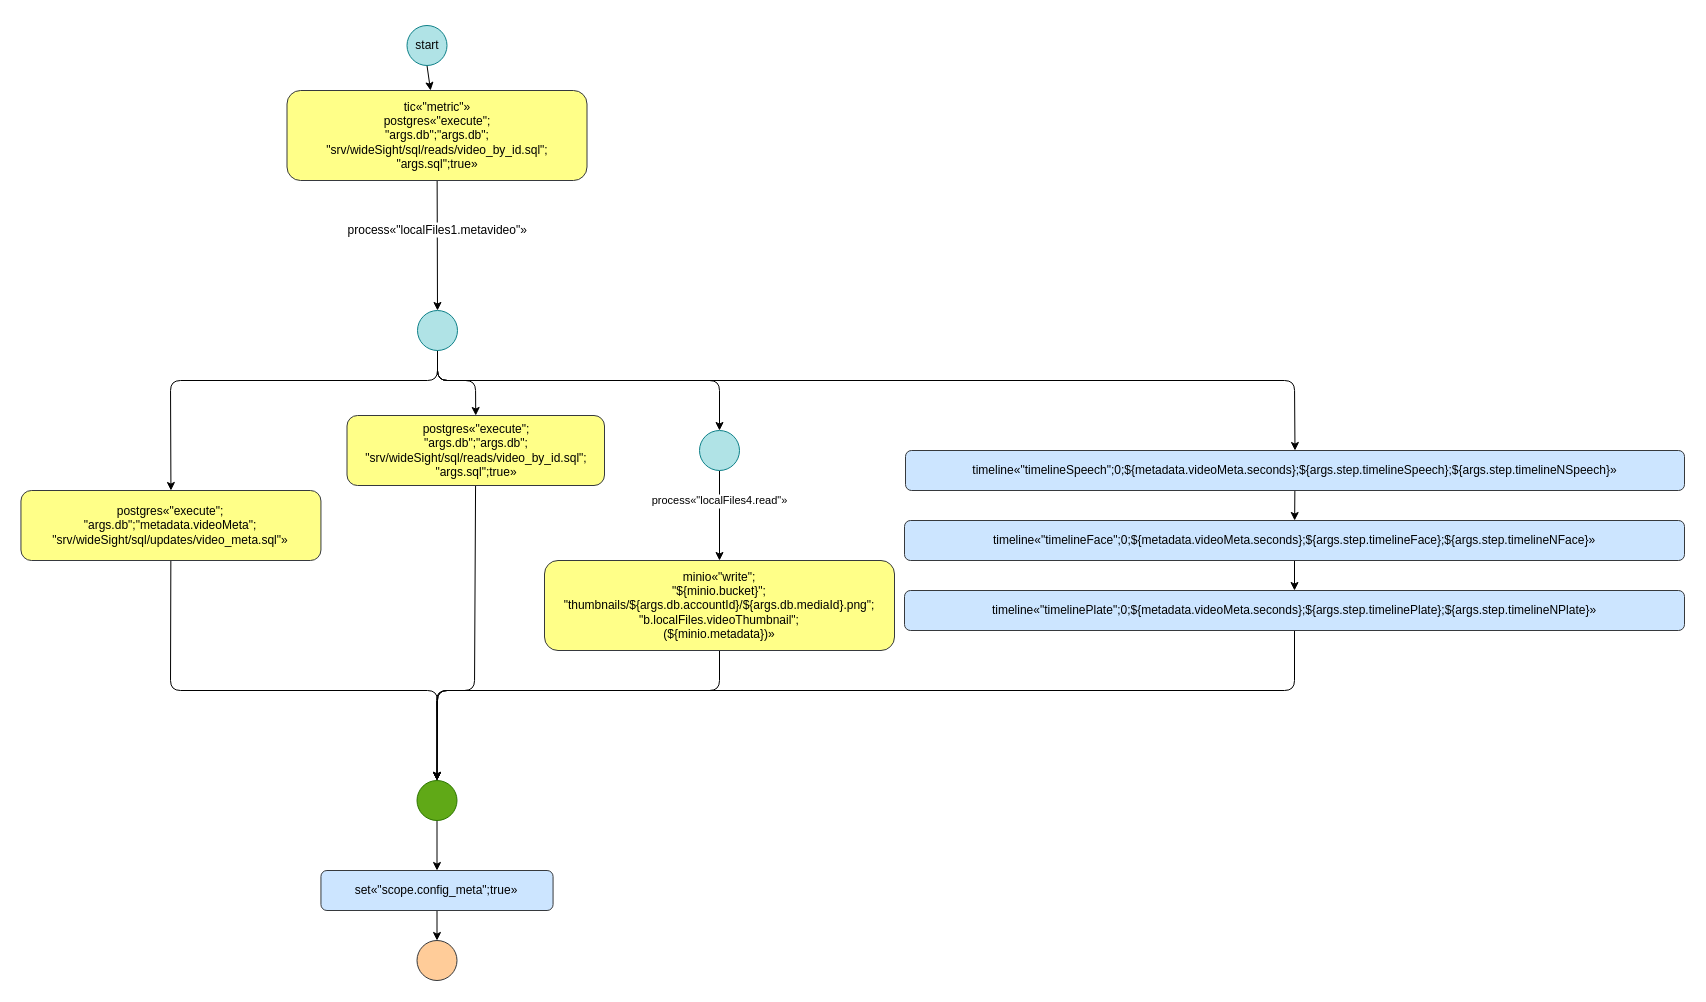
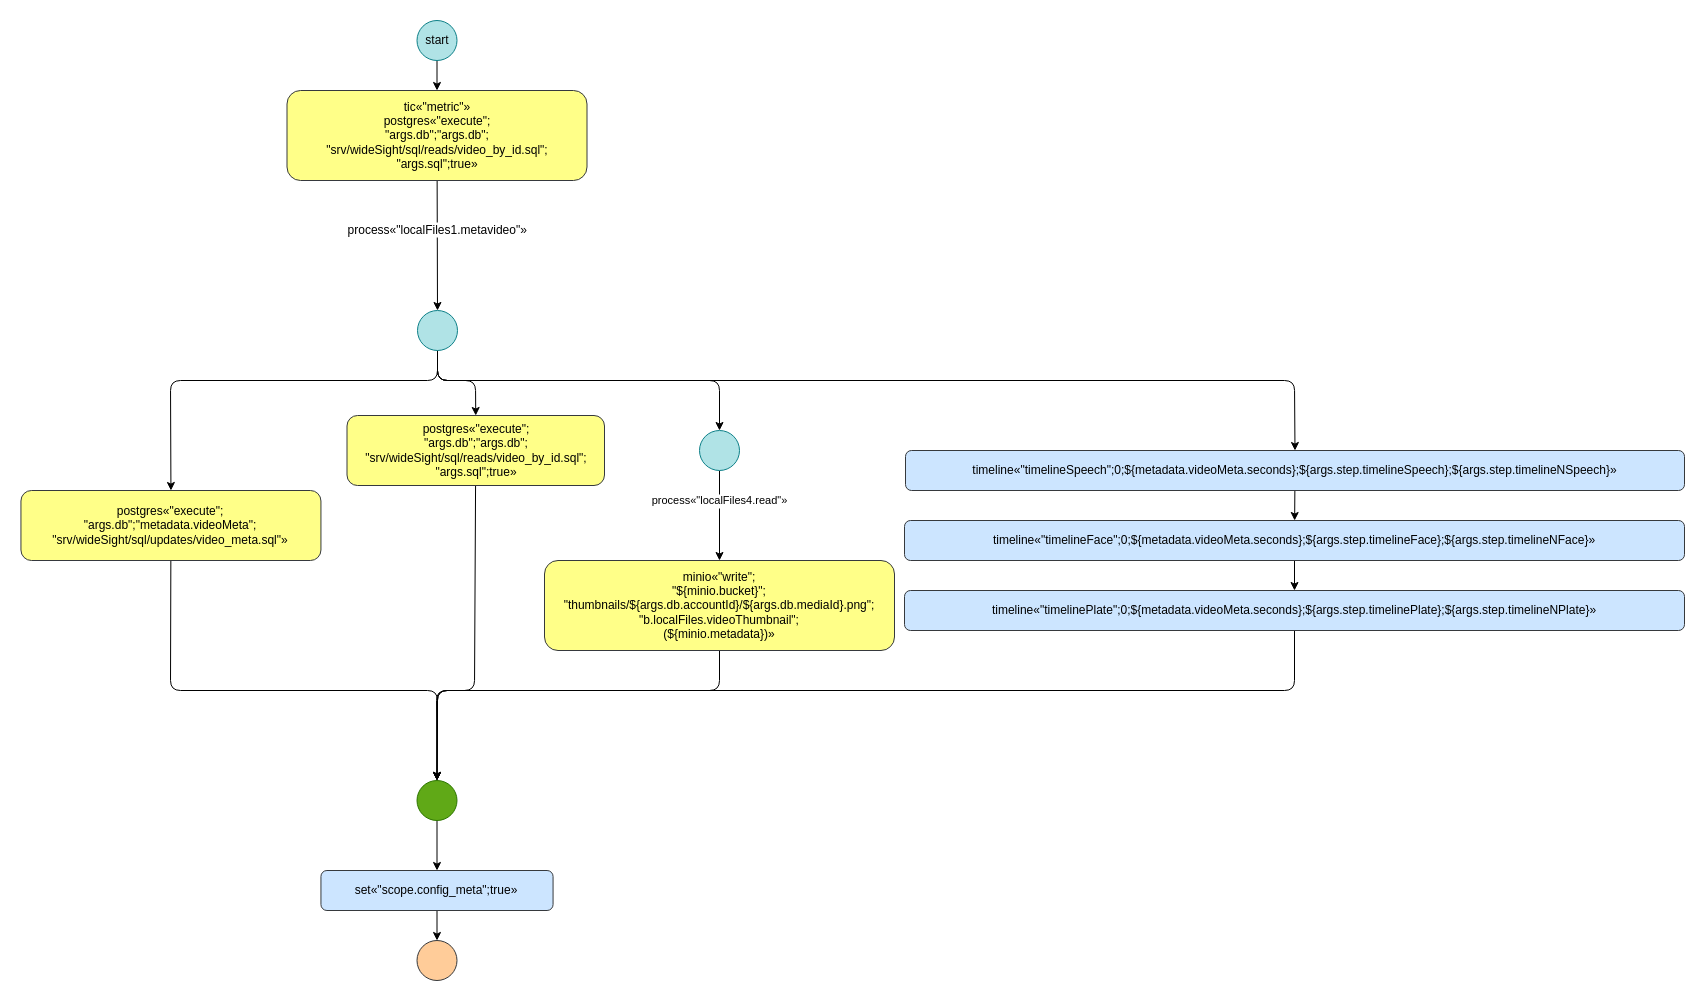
(427, 46) -> (437, 41)
